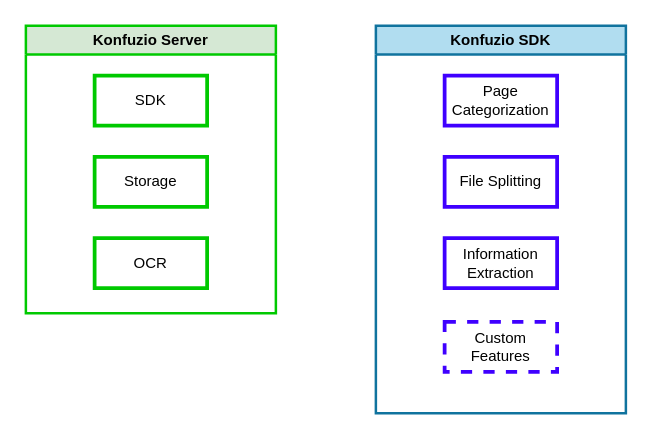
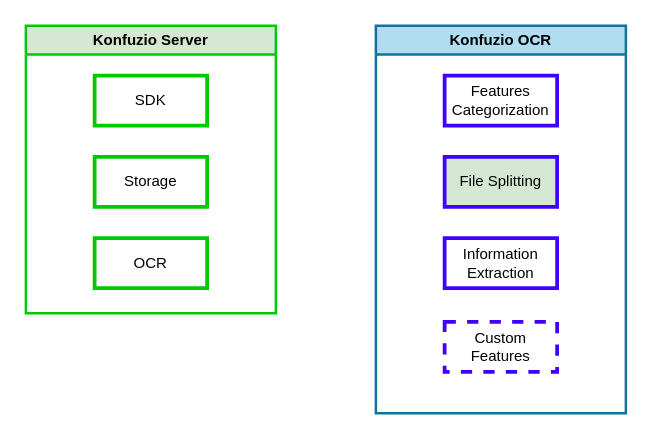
(501, 41) -> (501, 41)
(501, 101) -> (501, 101)
(501, 182) -> (501, 182)
